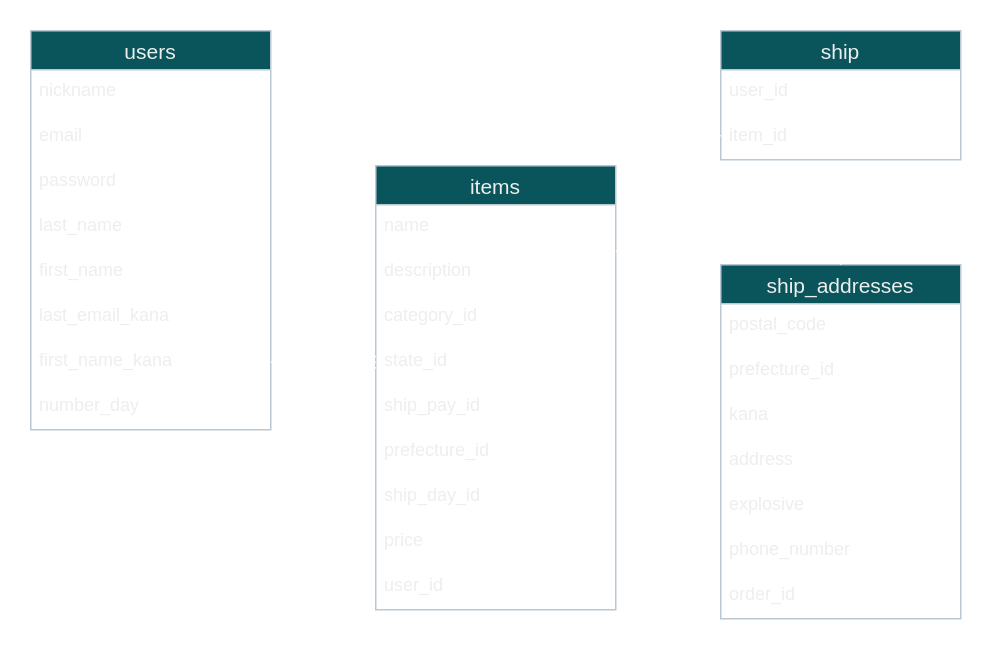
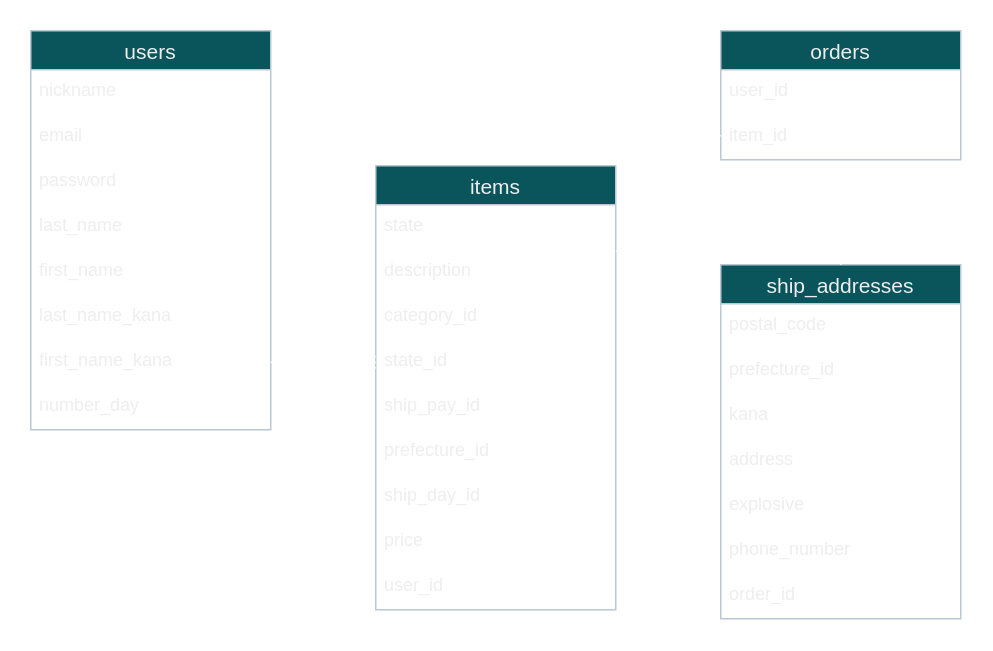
(840, 52) -> (840, 52)
(404, 225) -> (409, 225)
(108, 315) -> (107, 315)
